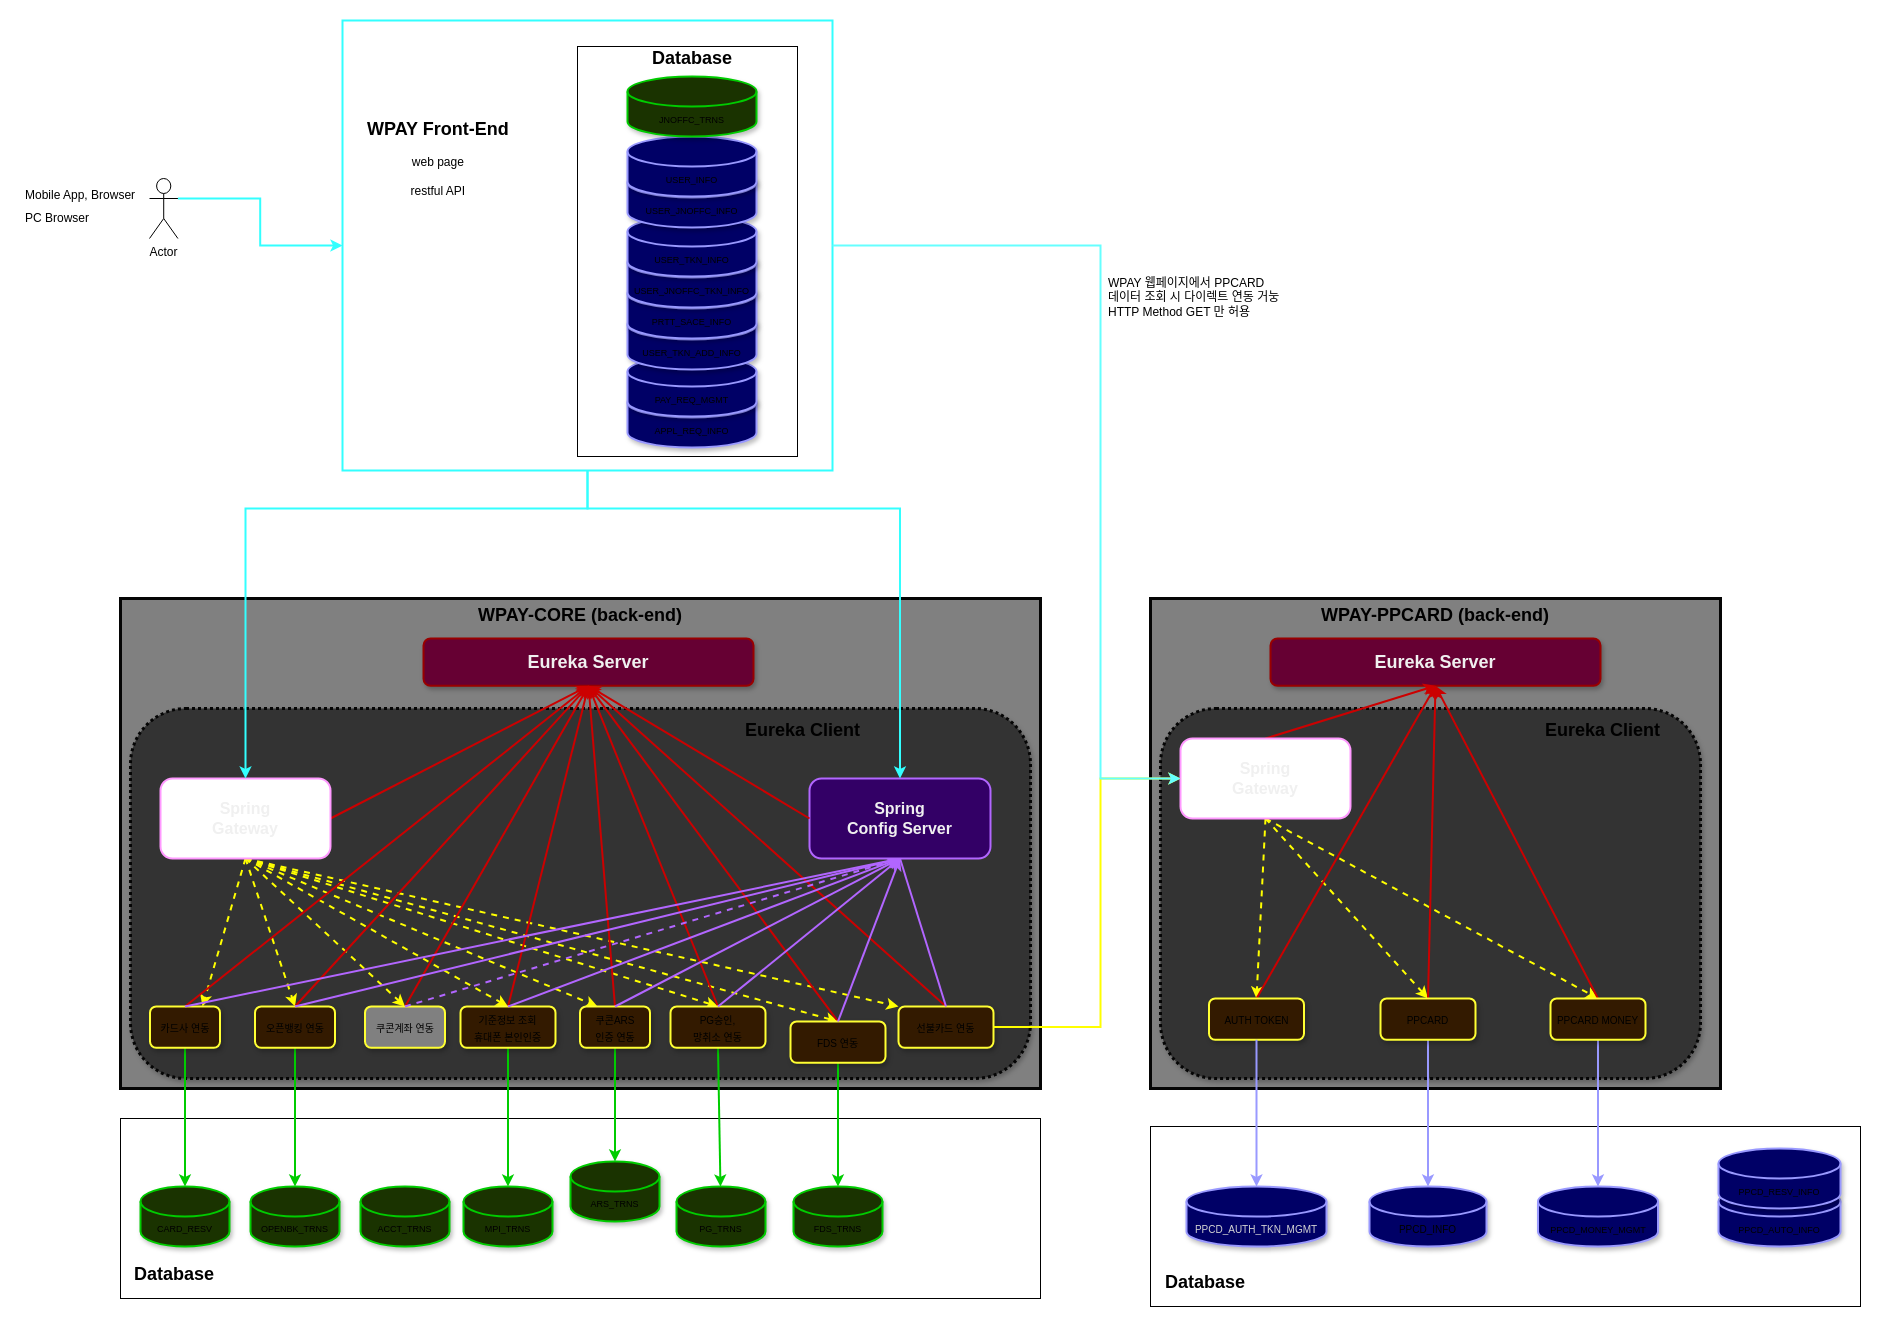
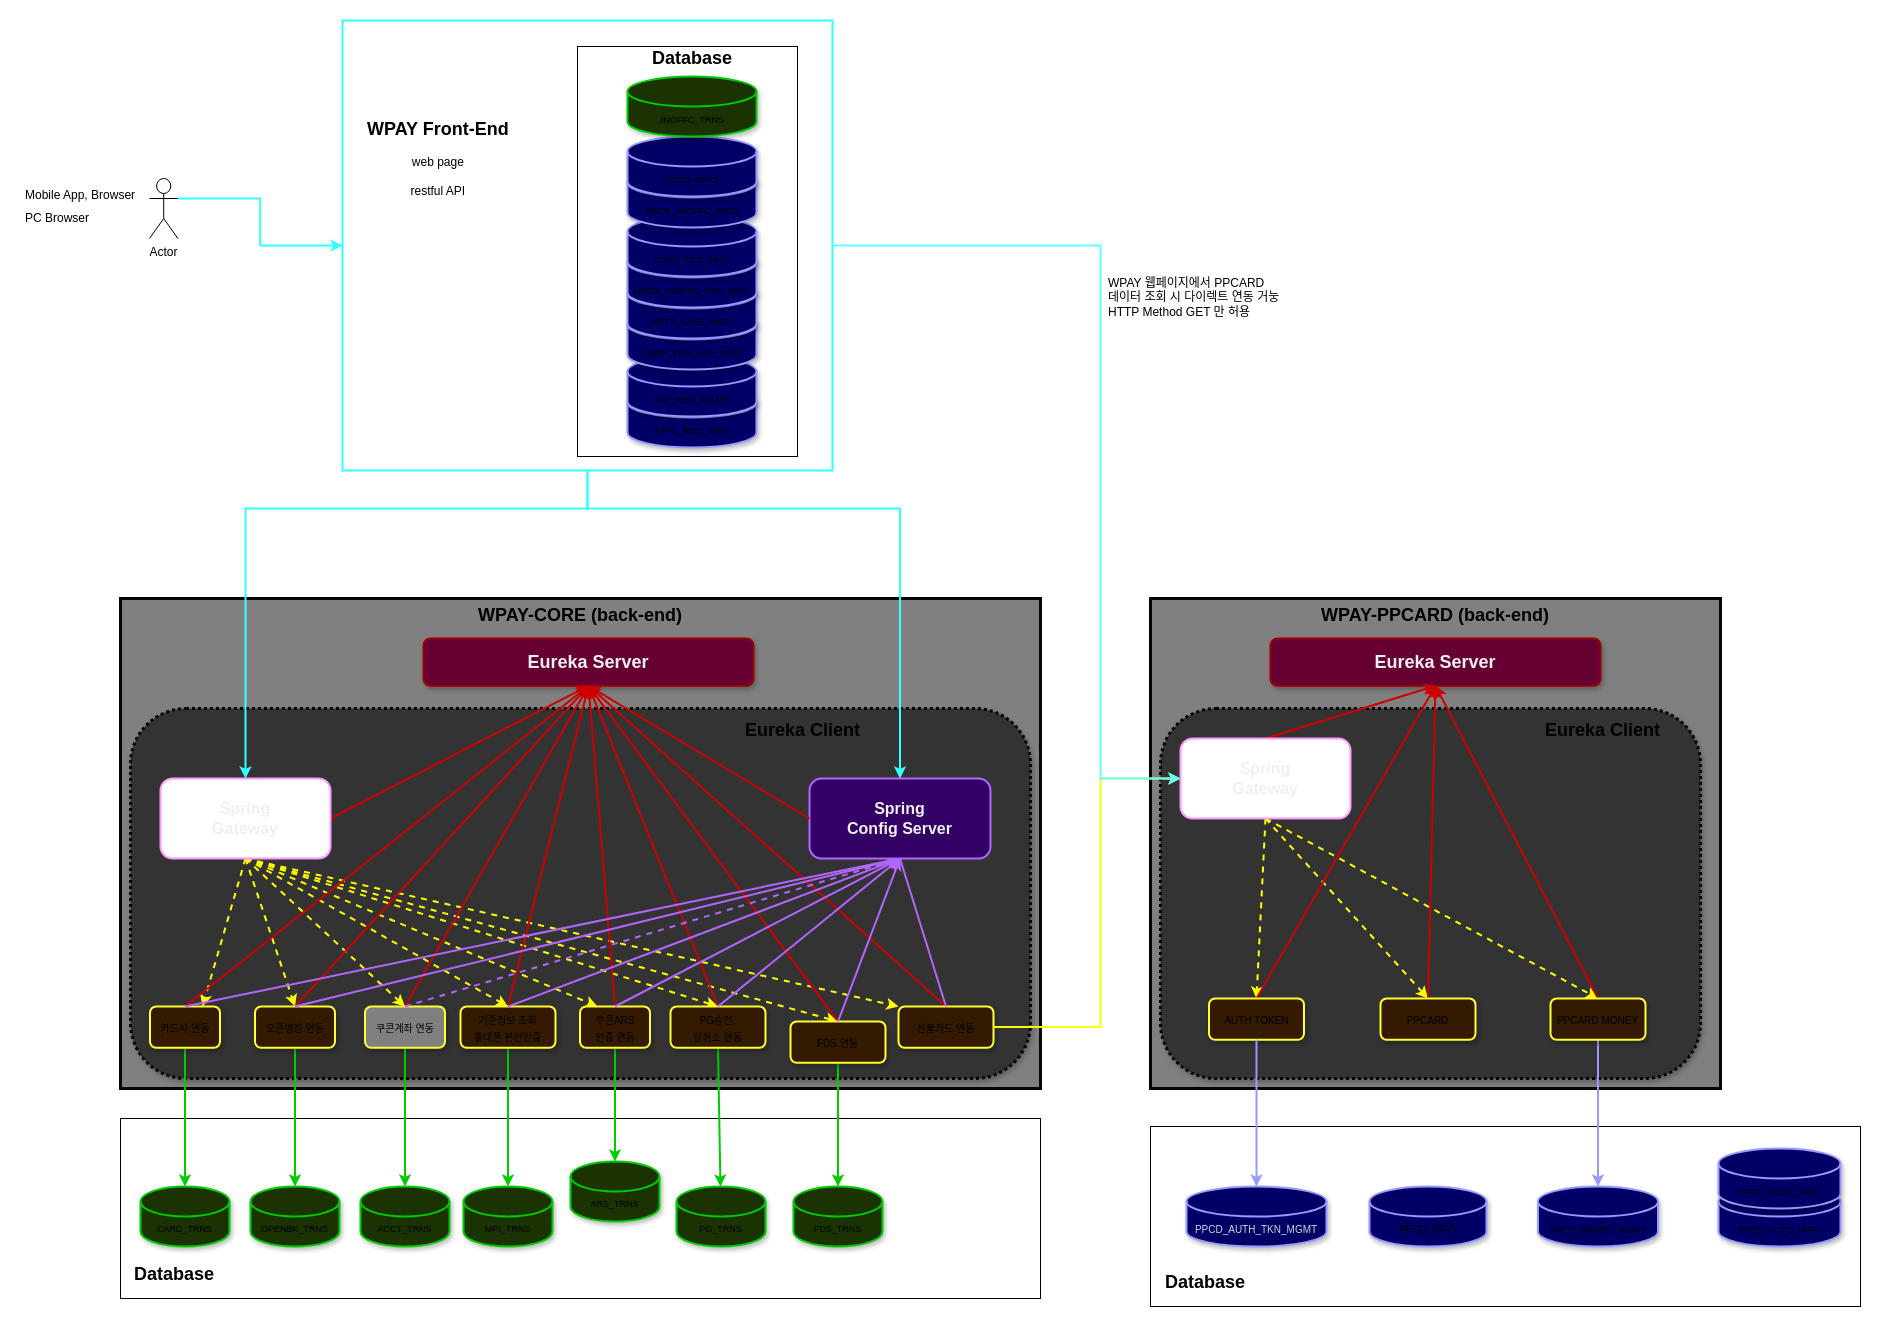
(1428, 1065) -> none
none -> (405, 1113)
(185, 1229) -> (185, 1229)
